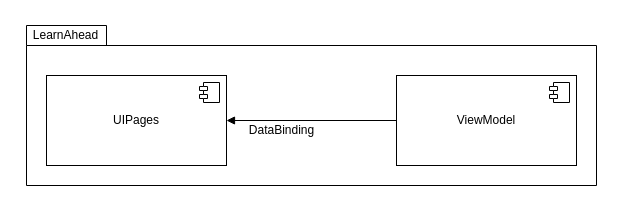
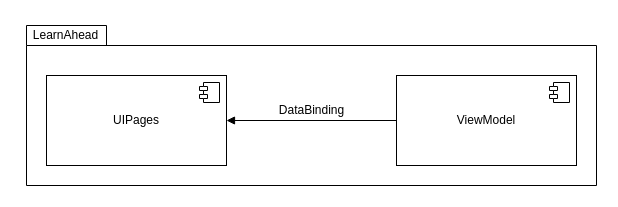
(282, 131) -> (312, 111)
